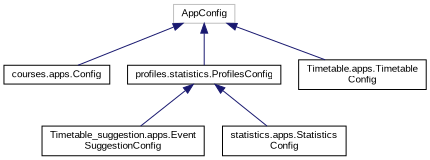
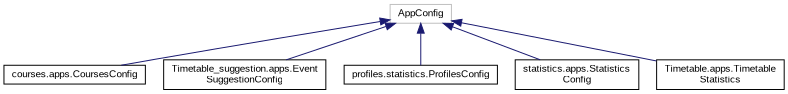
(57, 75) -> (75, 75)
(362, 75) -> (720, 75)
(163, 108) -> (336, 43)
(245, 108) -> (496, 43)
